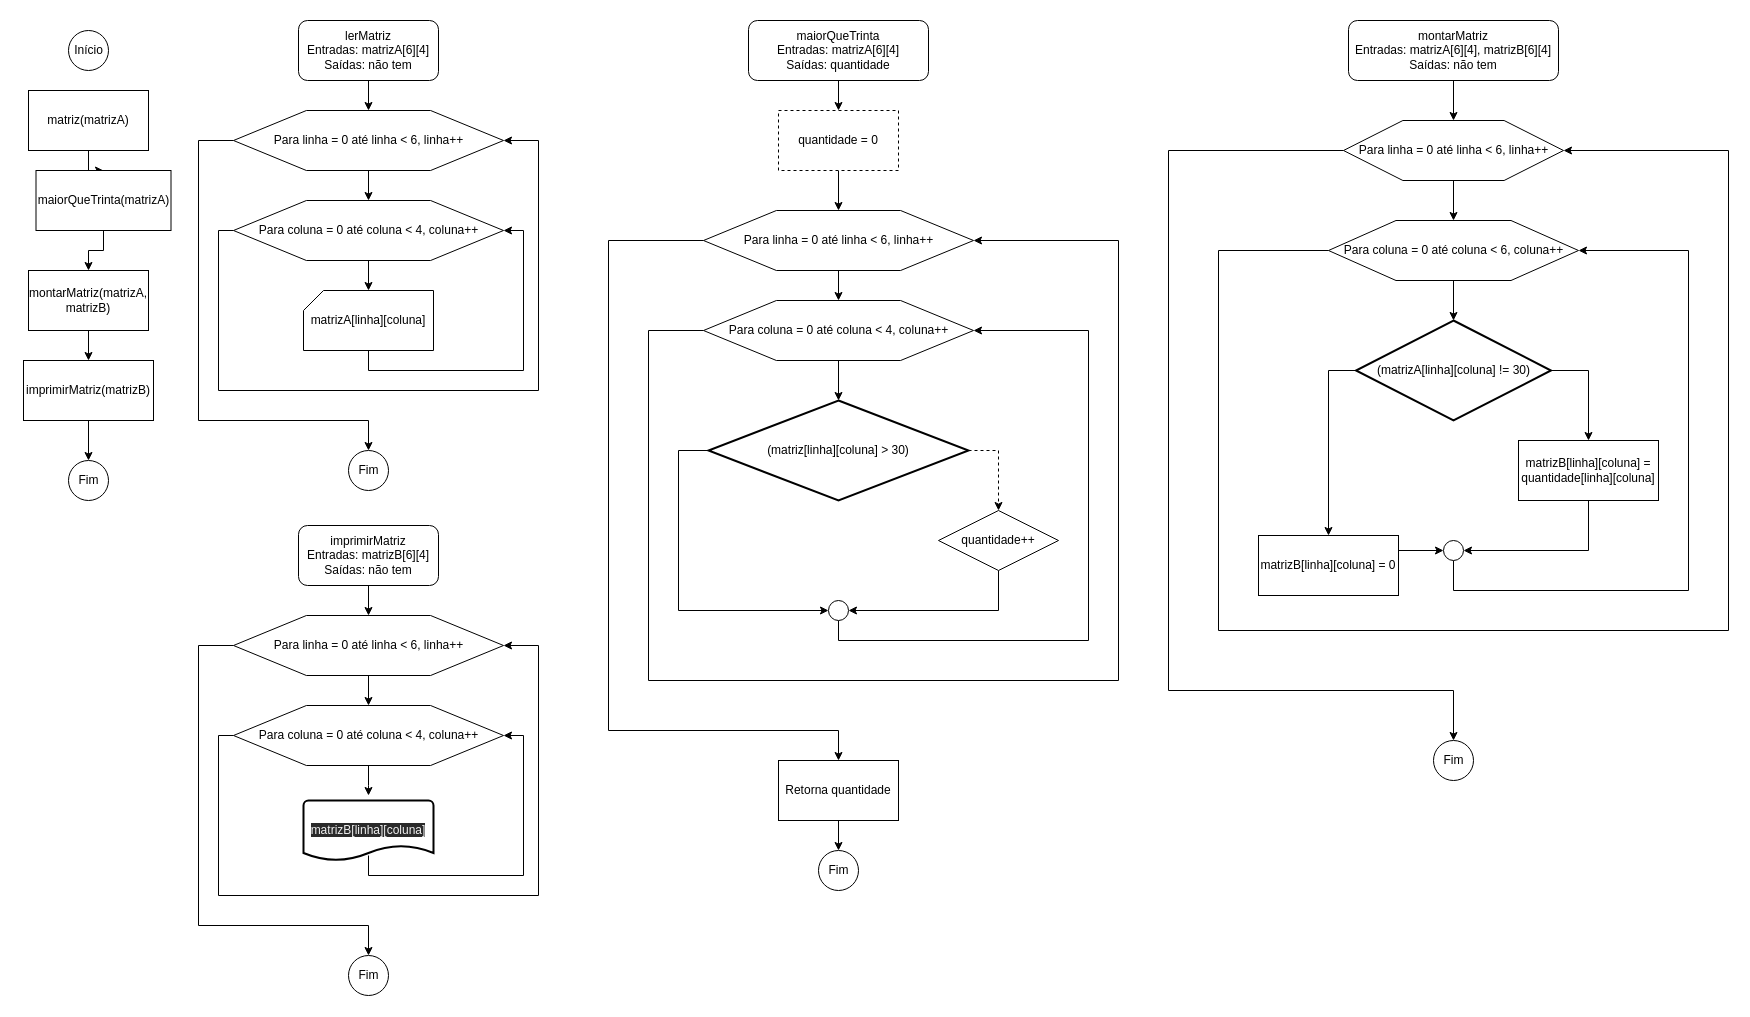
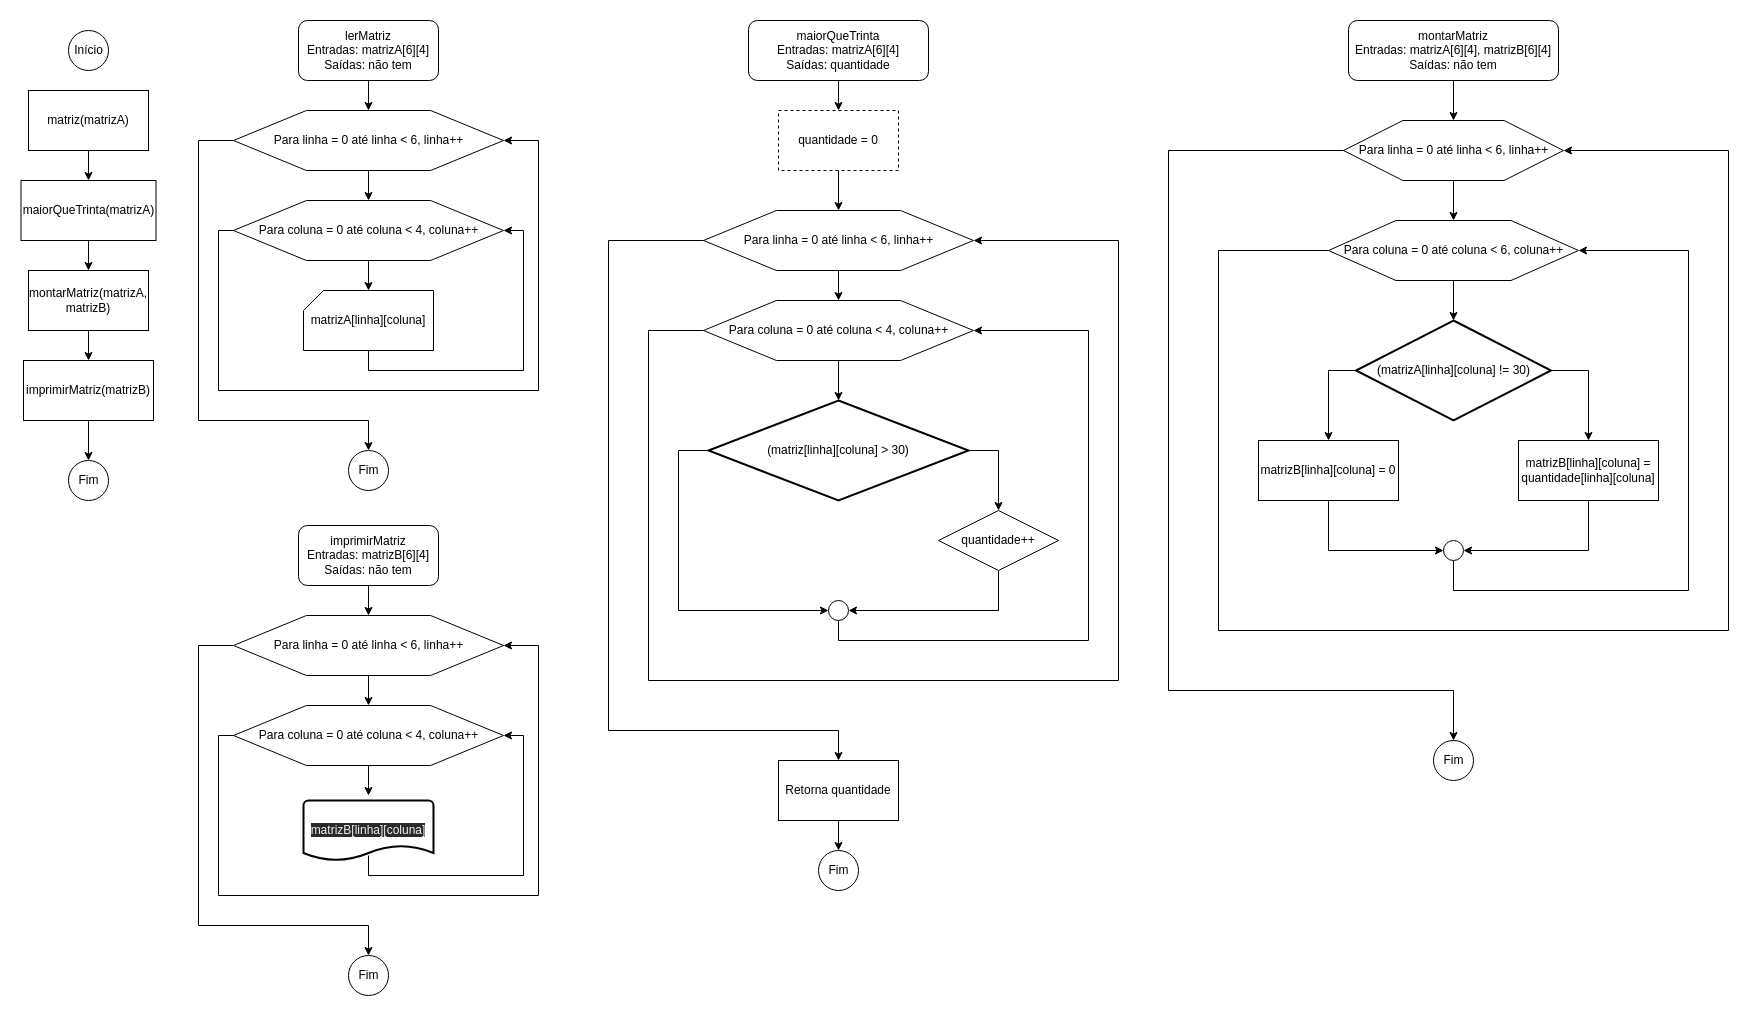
(104, 201) -> (89, 211)
(999, 463) -> (999, 463)
(1329, 566) -> (1329, 471)
